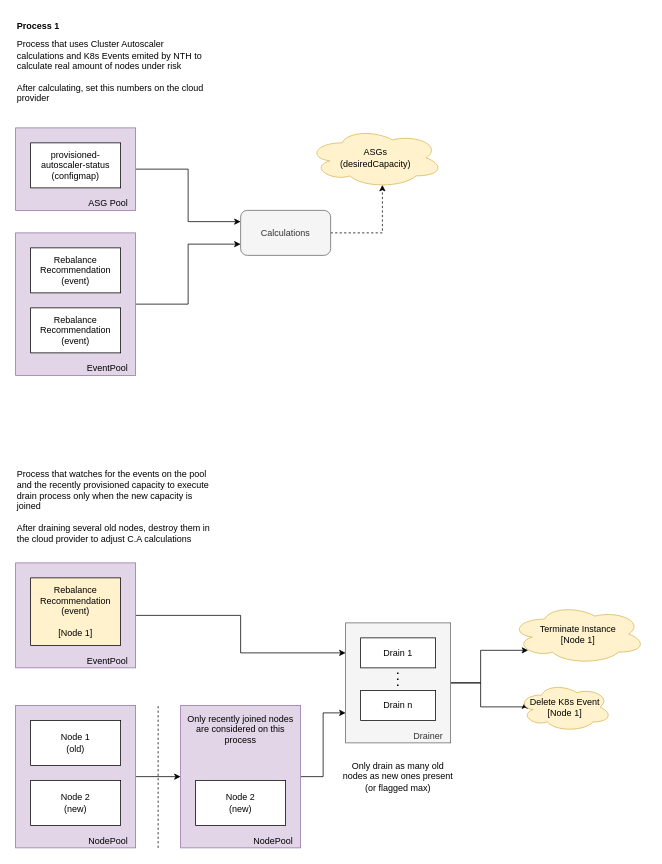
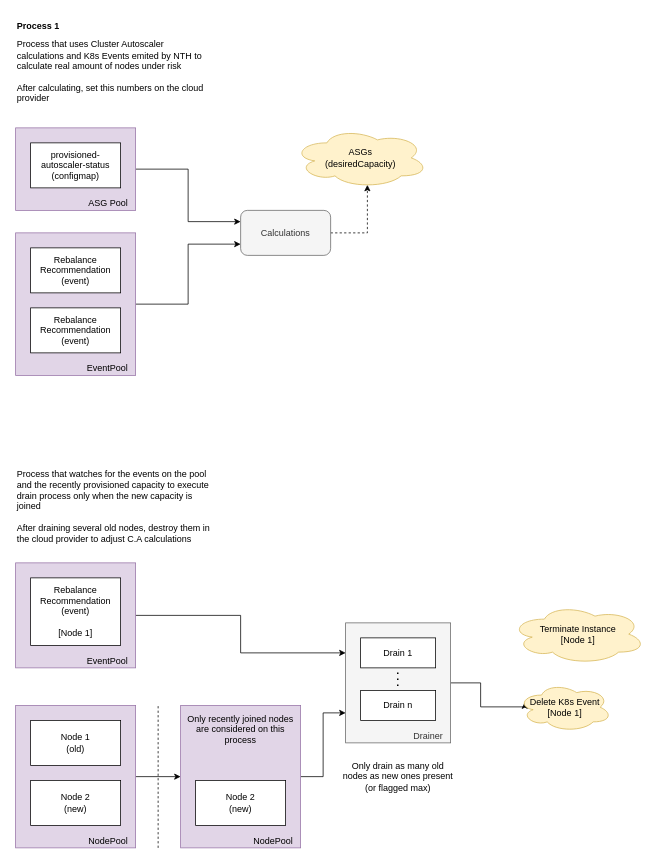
(375, 158) -> (360, 158)
(75, 612) -> (75, 612)
(486, 650) -> none
